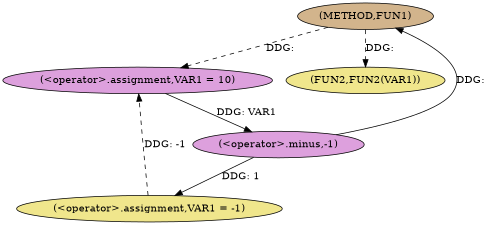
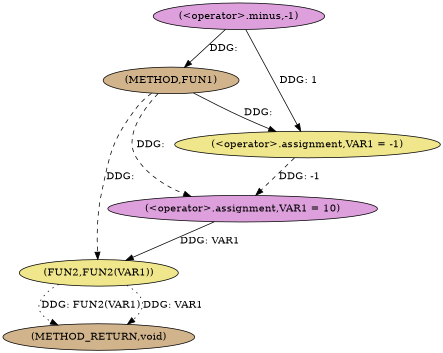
(205, 111) -> (174, 240)
none -> (231, 112)
none -> (99, 337)
